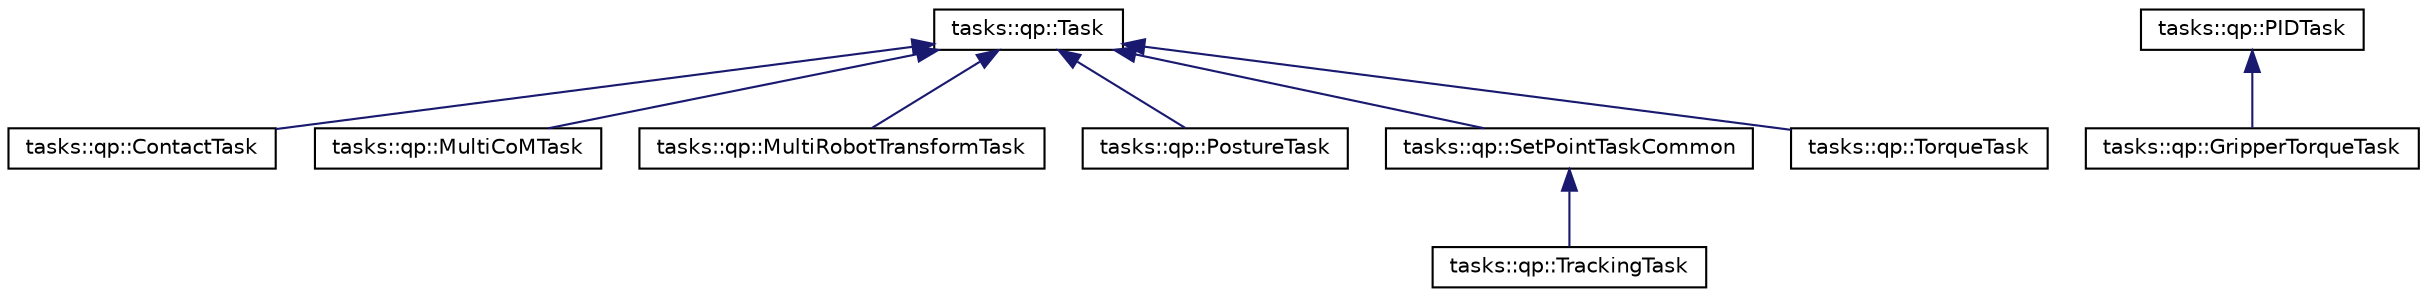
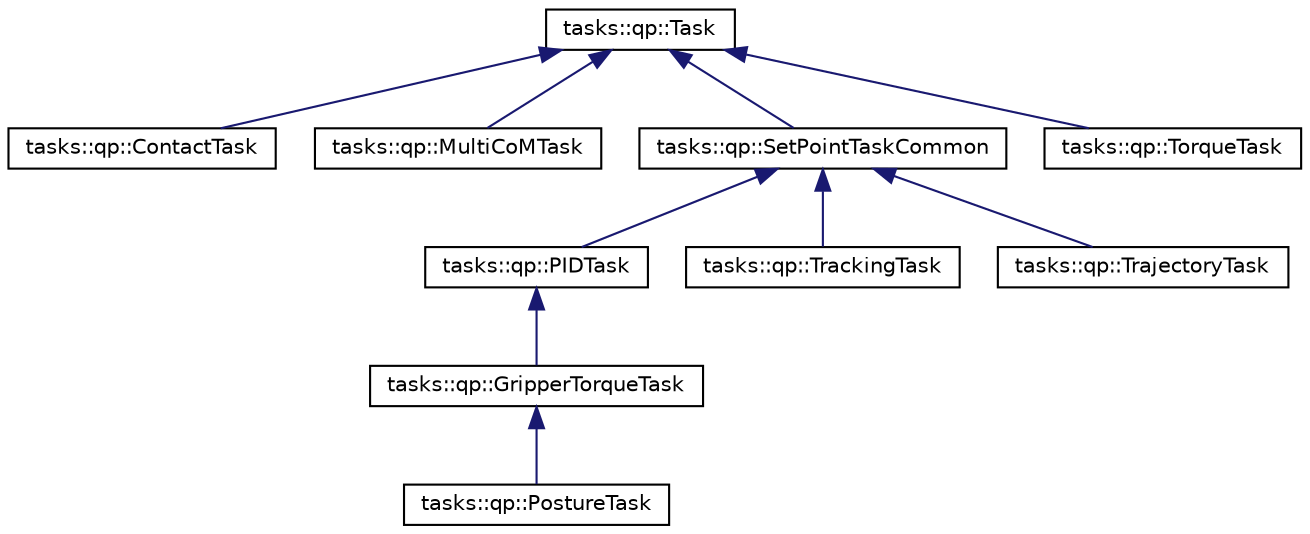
(1131, 95) -> (537, 456)
(842, 148) -> none
none -> (670, 212)
none -> (1143, 267)
